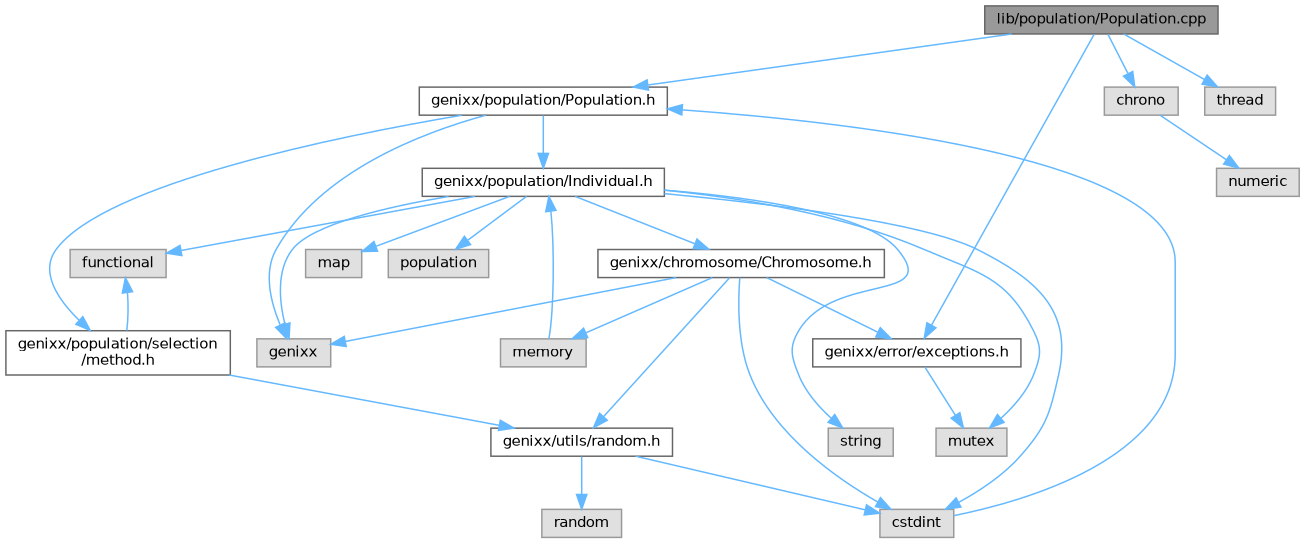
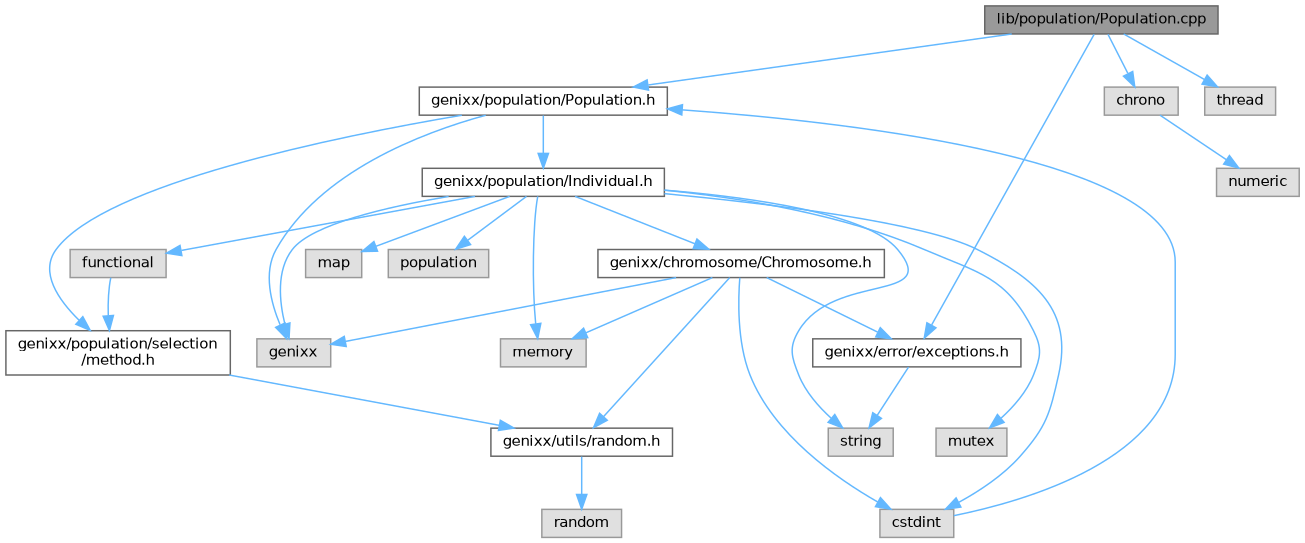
(553, 275) -> (533, 260)
(128, 312) -> (108, 297)
(940, 391) -> (893, 391)
(750, 483) -> none
